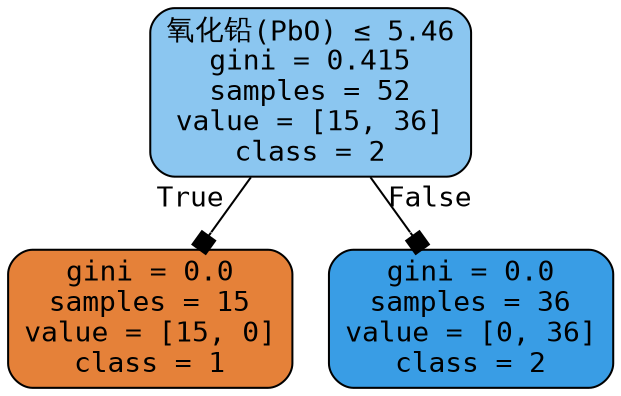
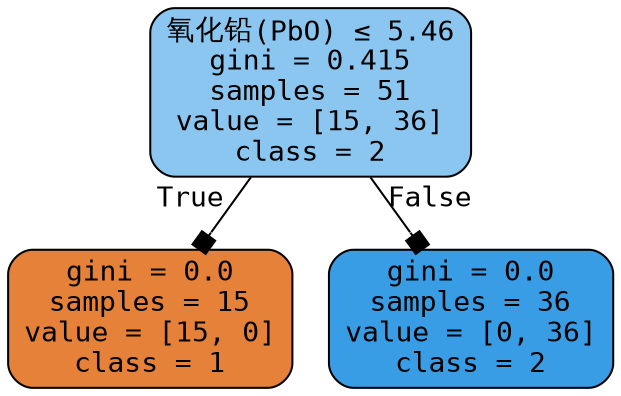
(311, 91) -> (311, 91)
